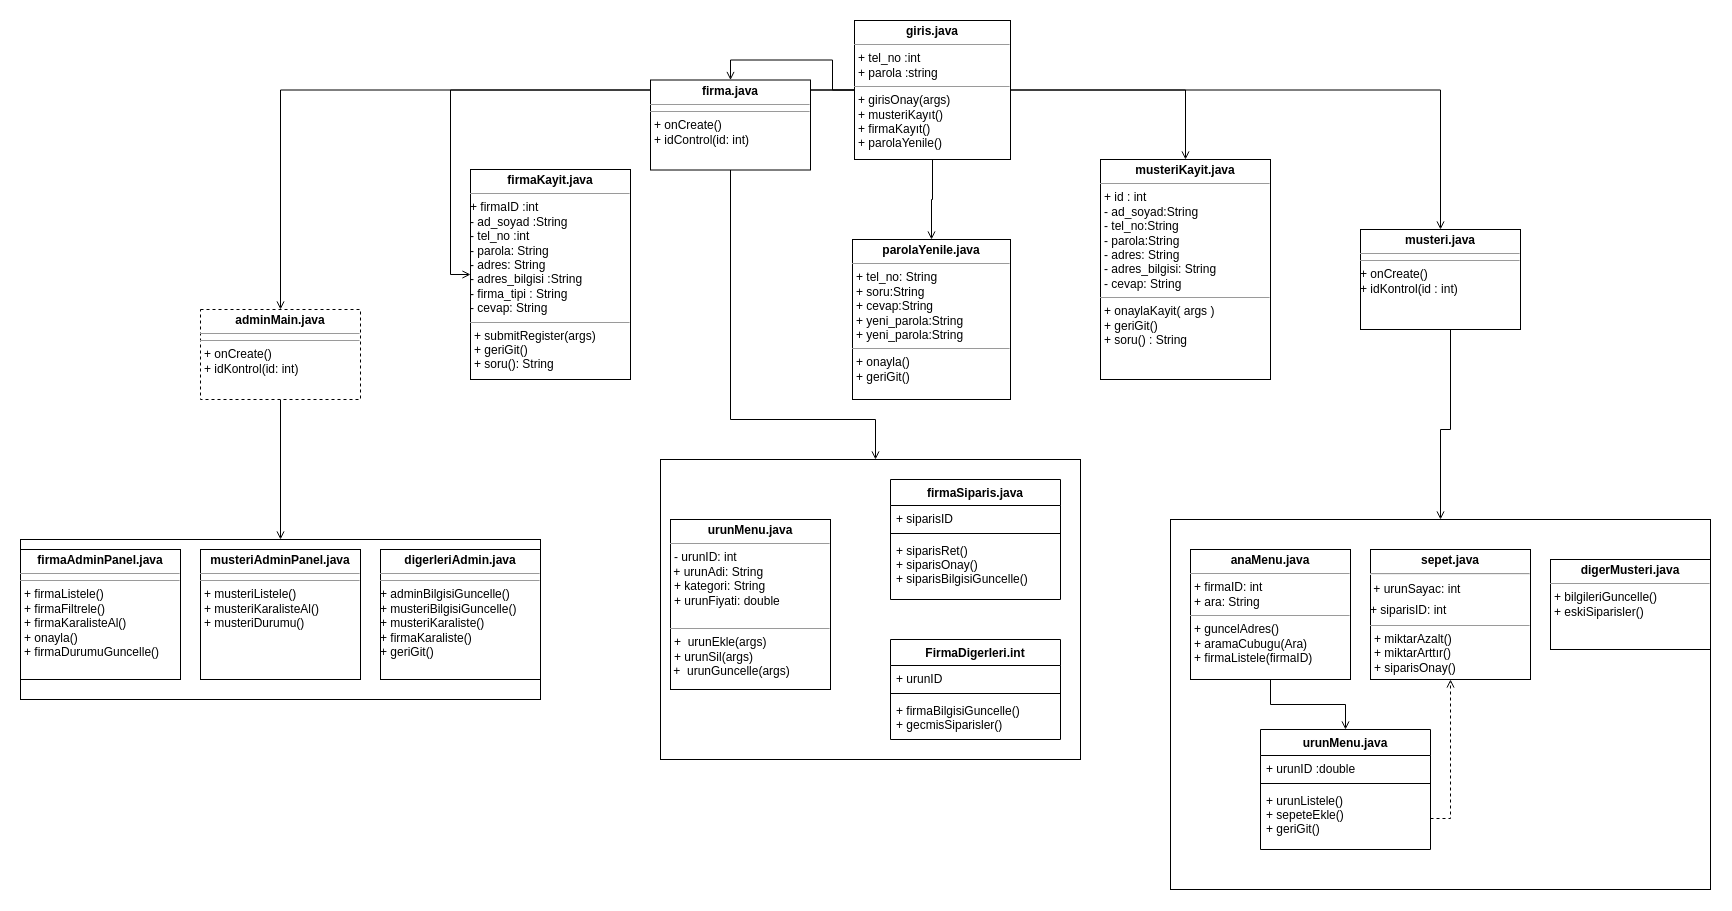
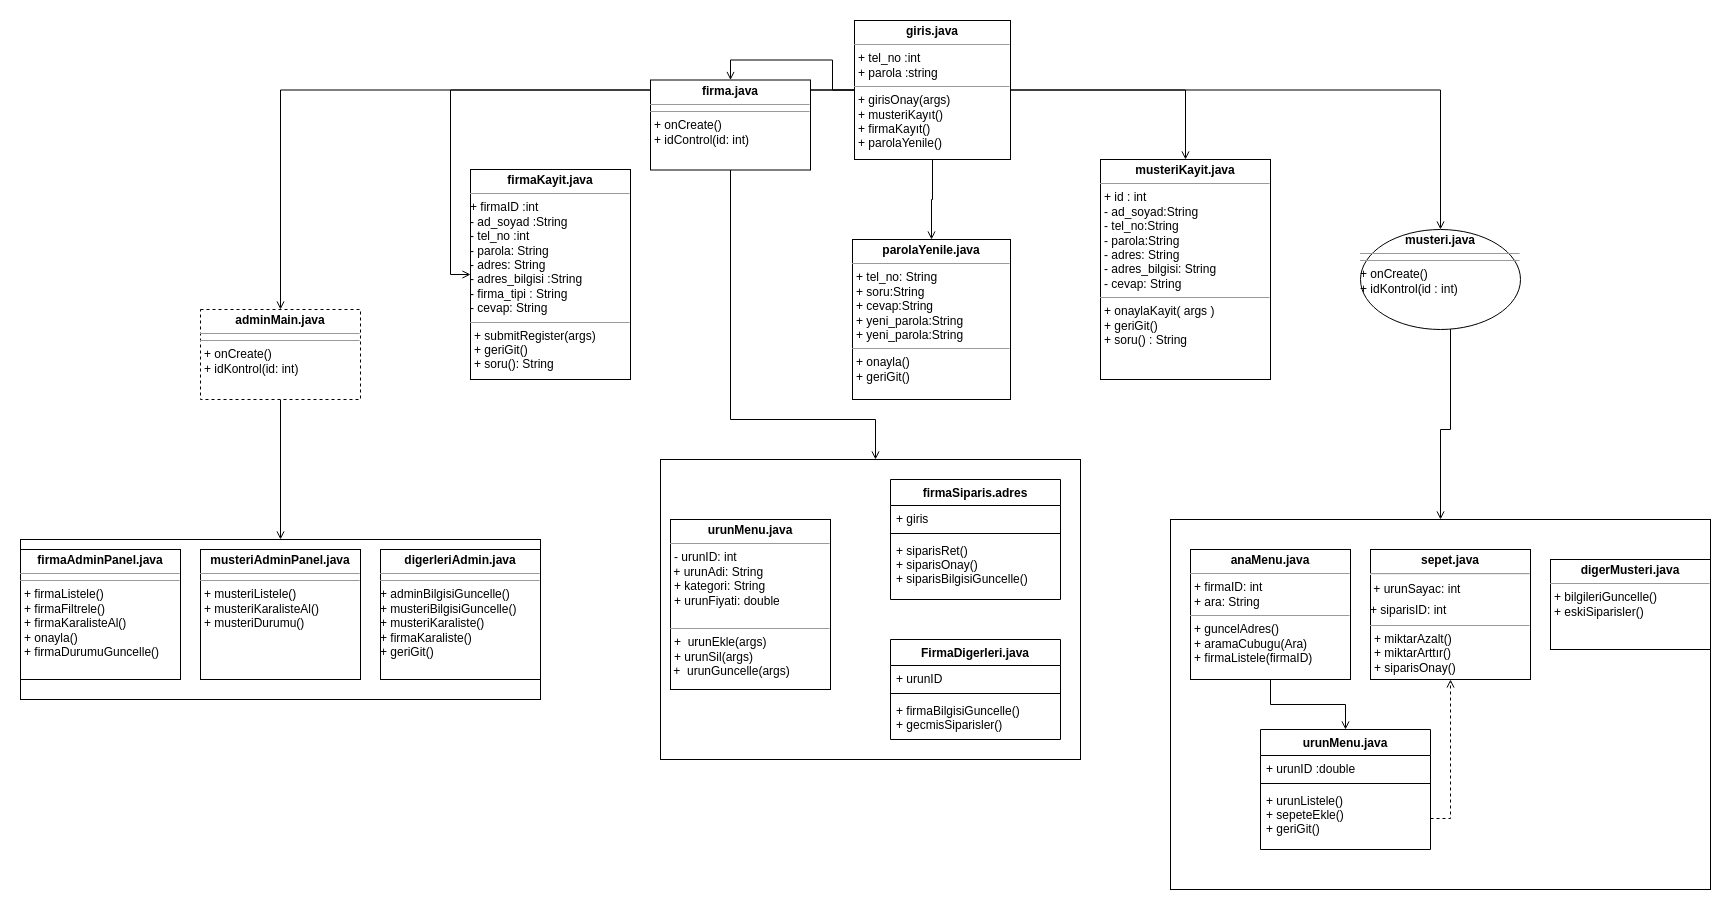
(1441, 280) -> (1441, 280)
(975, 493) -> (975, 493)
(928, 519) -> (915, 519)
(975, 653) -> (975, 653)
